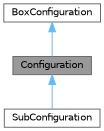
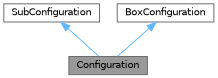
(52, 97) -> (84, 42)
